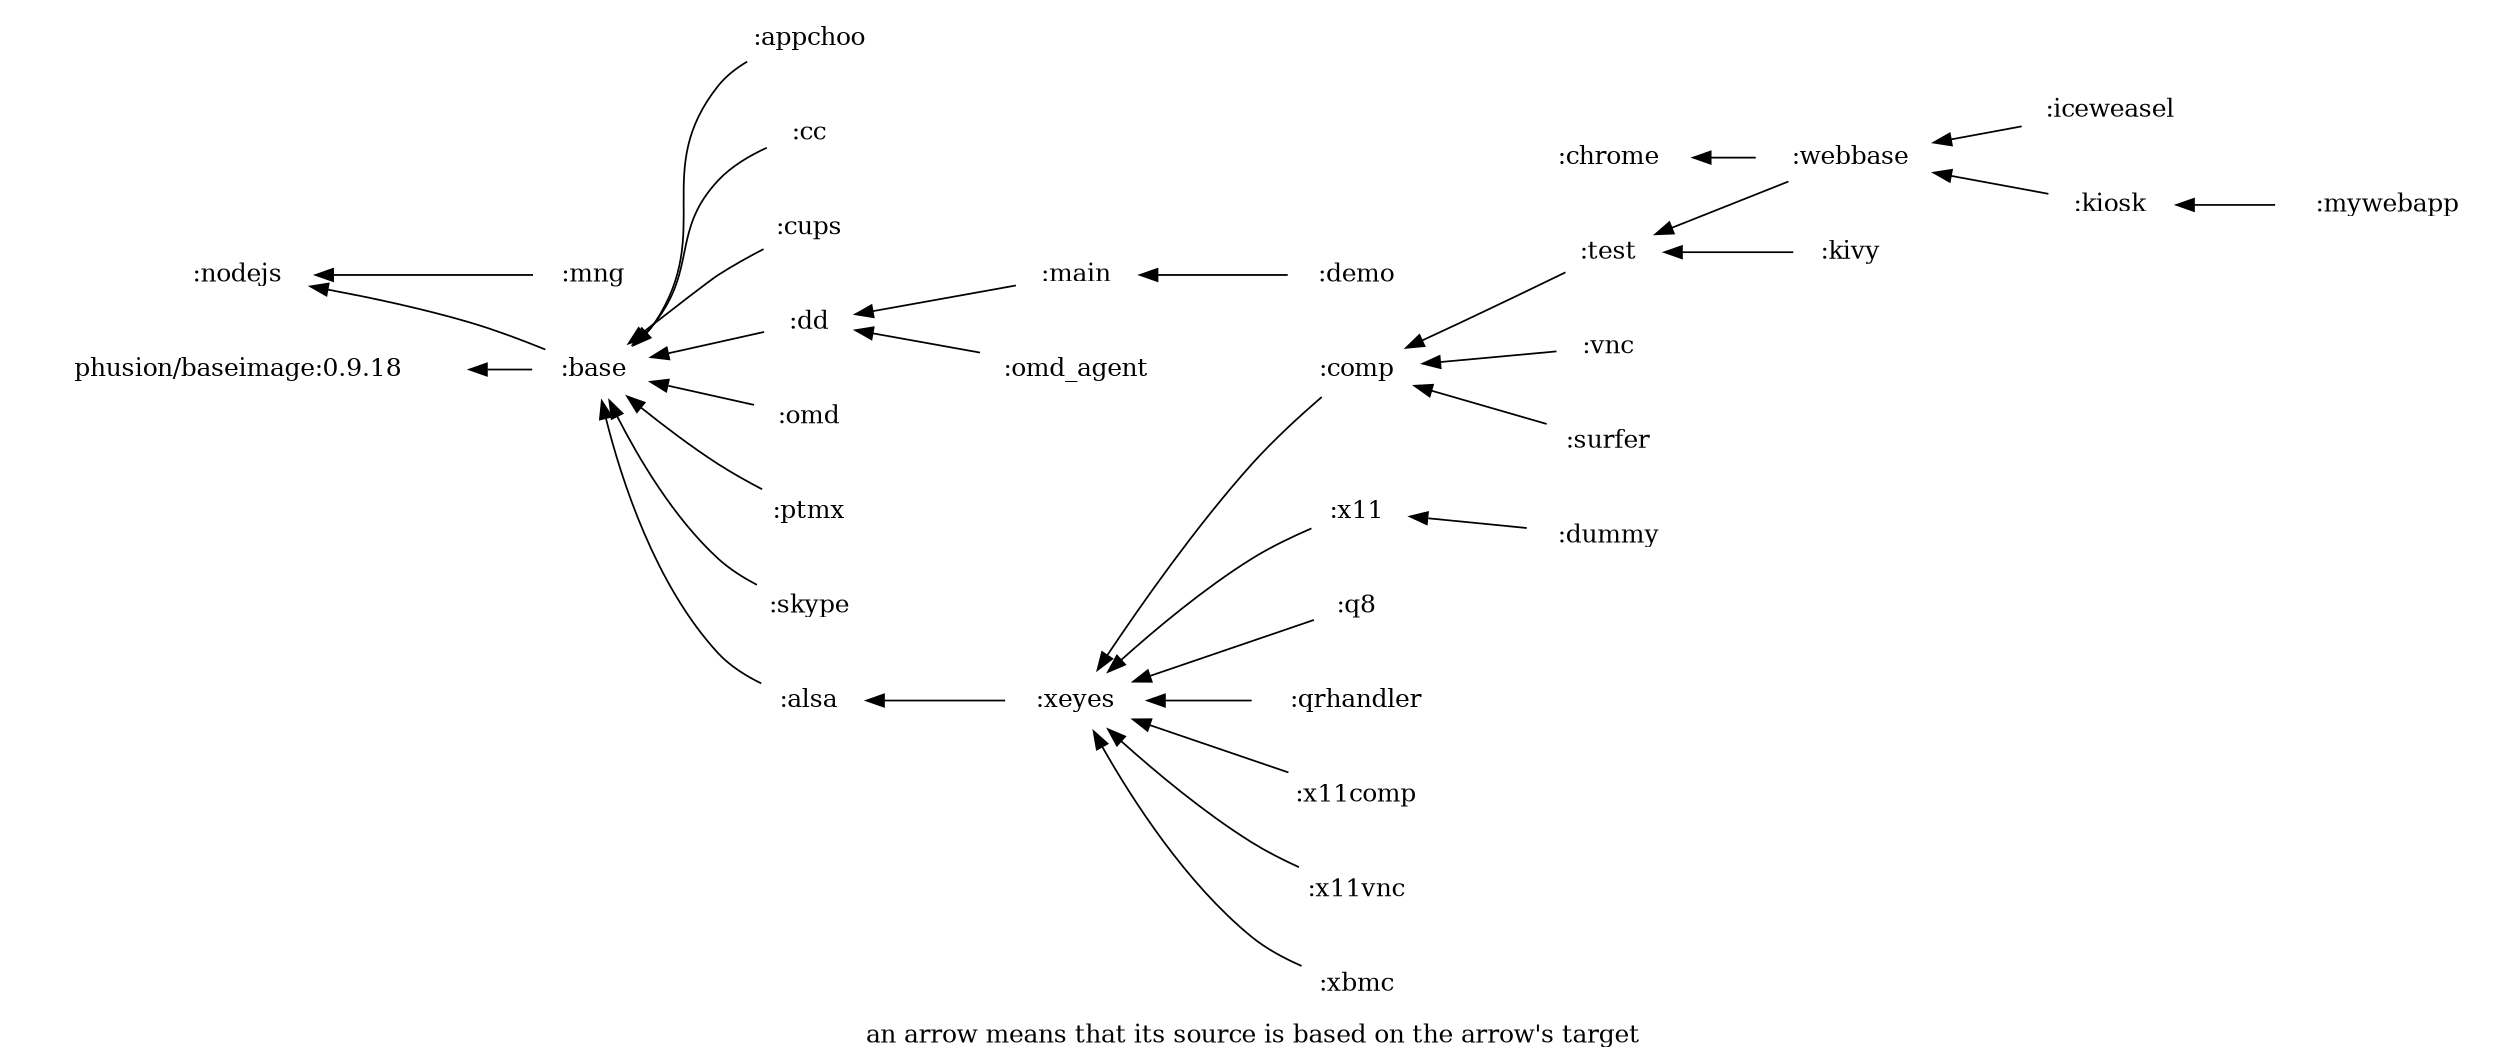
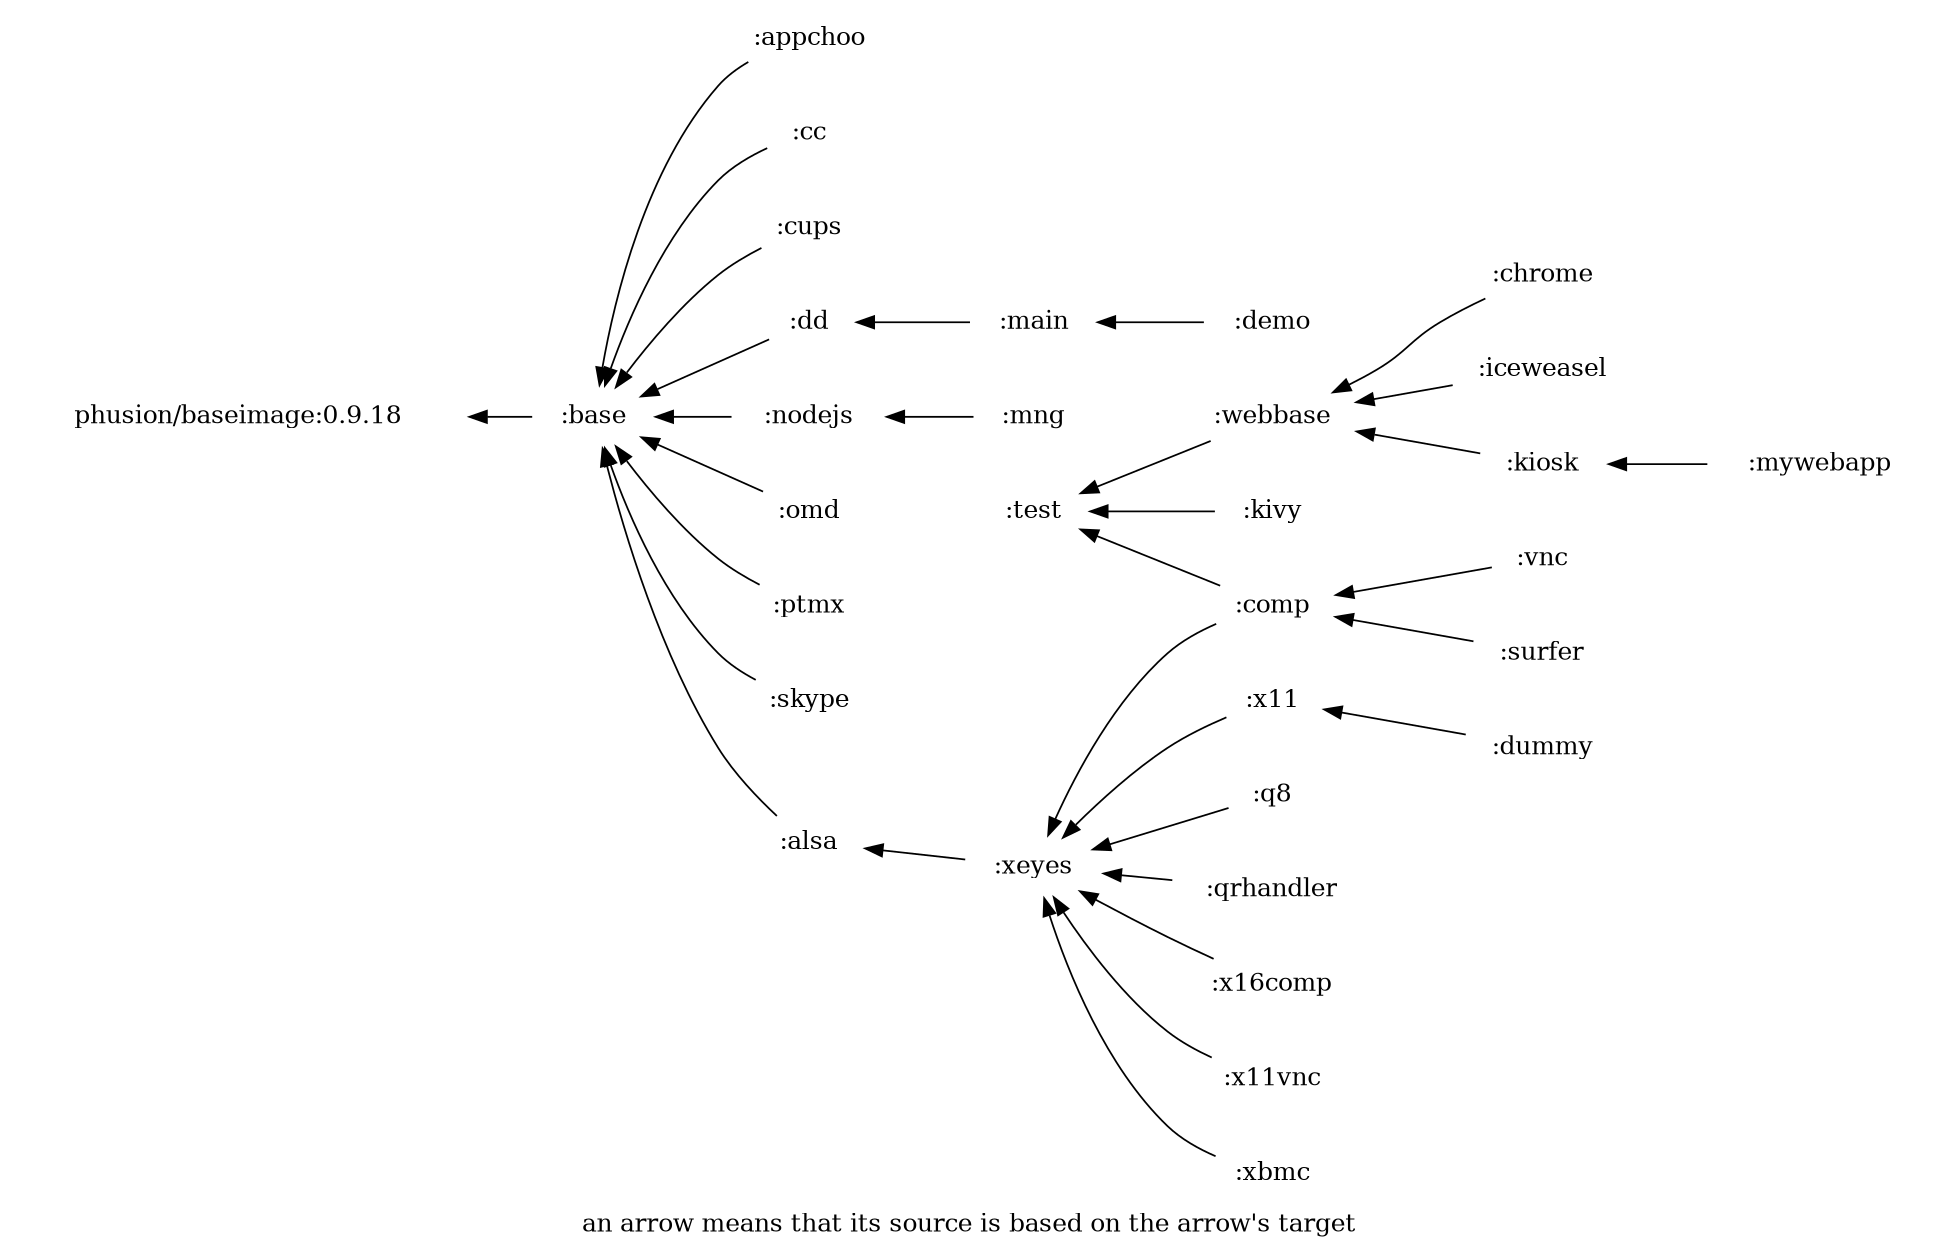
(1733, 158) -> (1416, 340)
(1494, 307) -> (1158, 561)
(438, 314) -> (702, 417)
(1076, 370) -> none
(1357, 795) -> (1272, 984)
